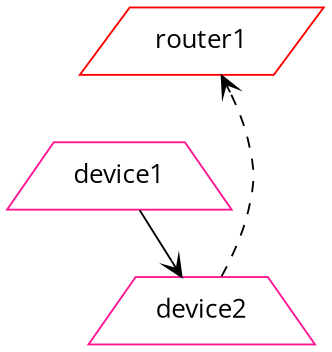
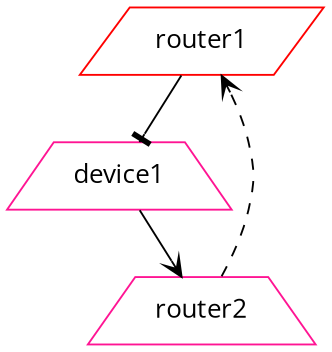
none -> (163, 105)
(202, 311) -> (202, 311)
